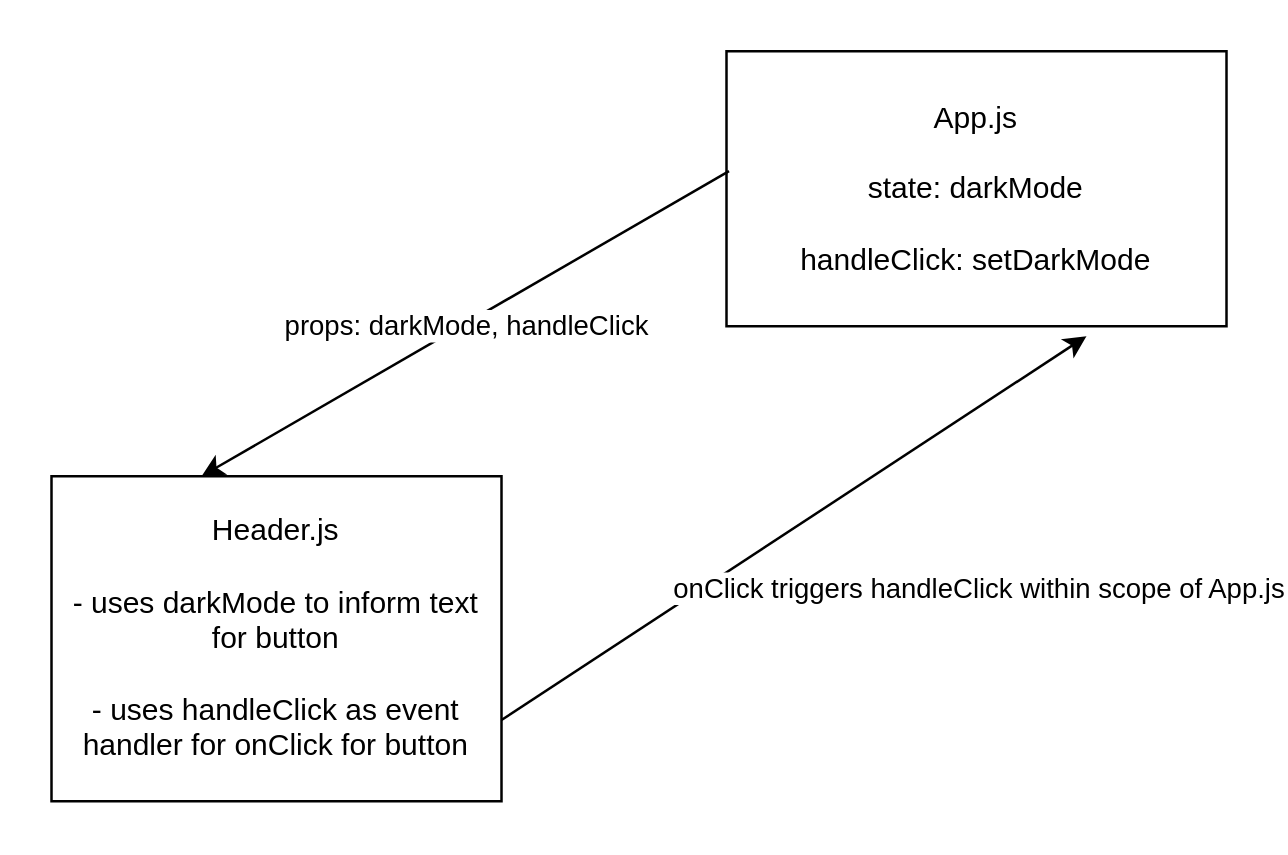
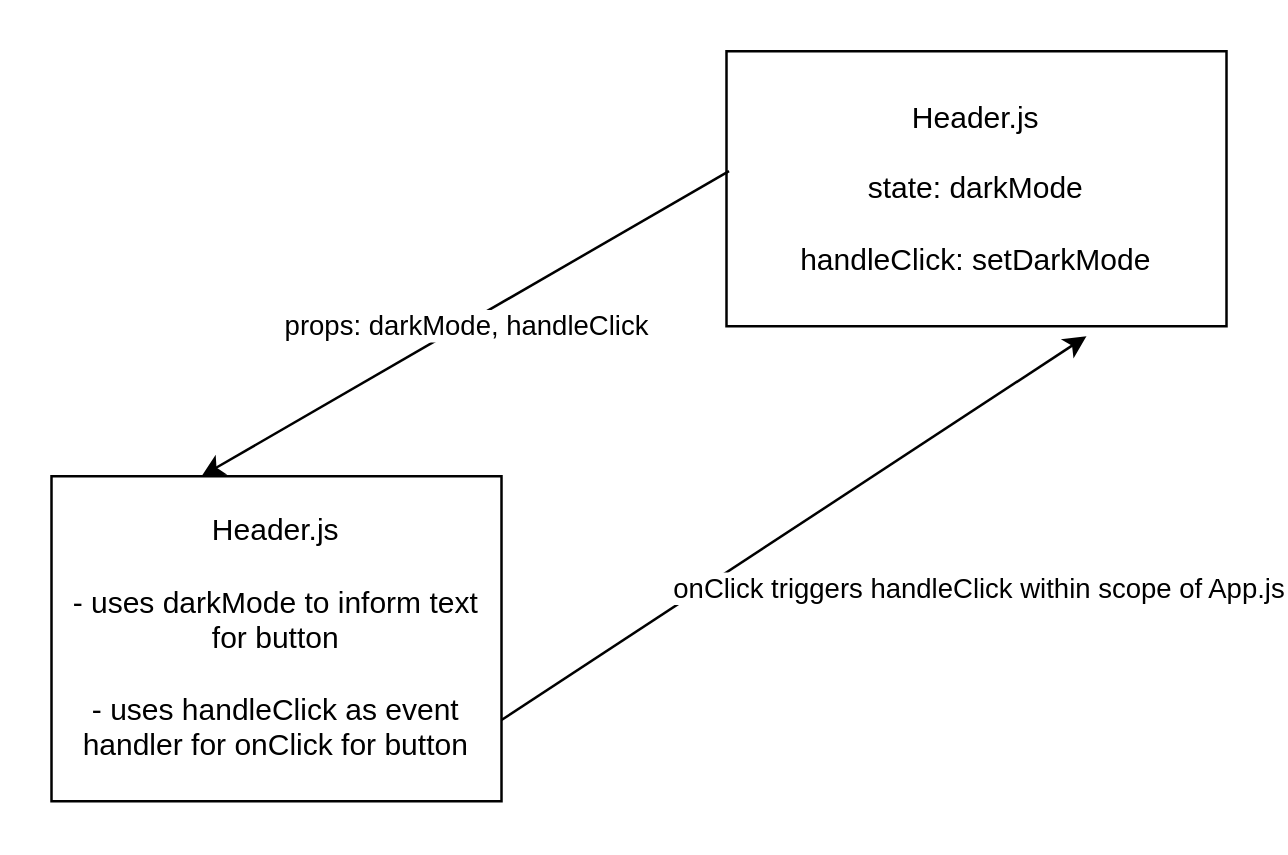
(976, 189) -> (976, 189)
